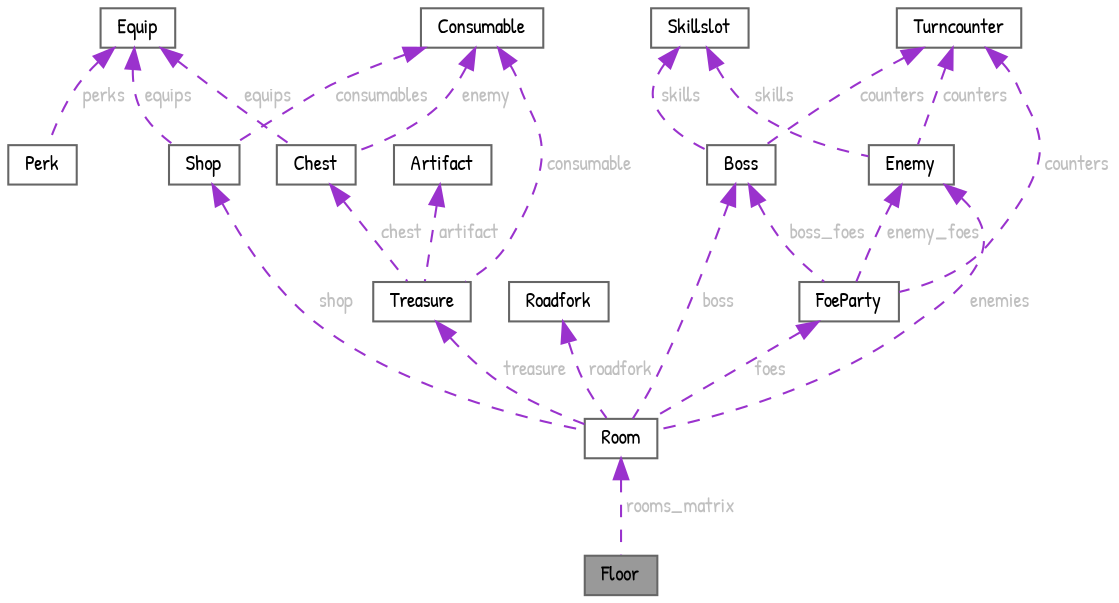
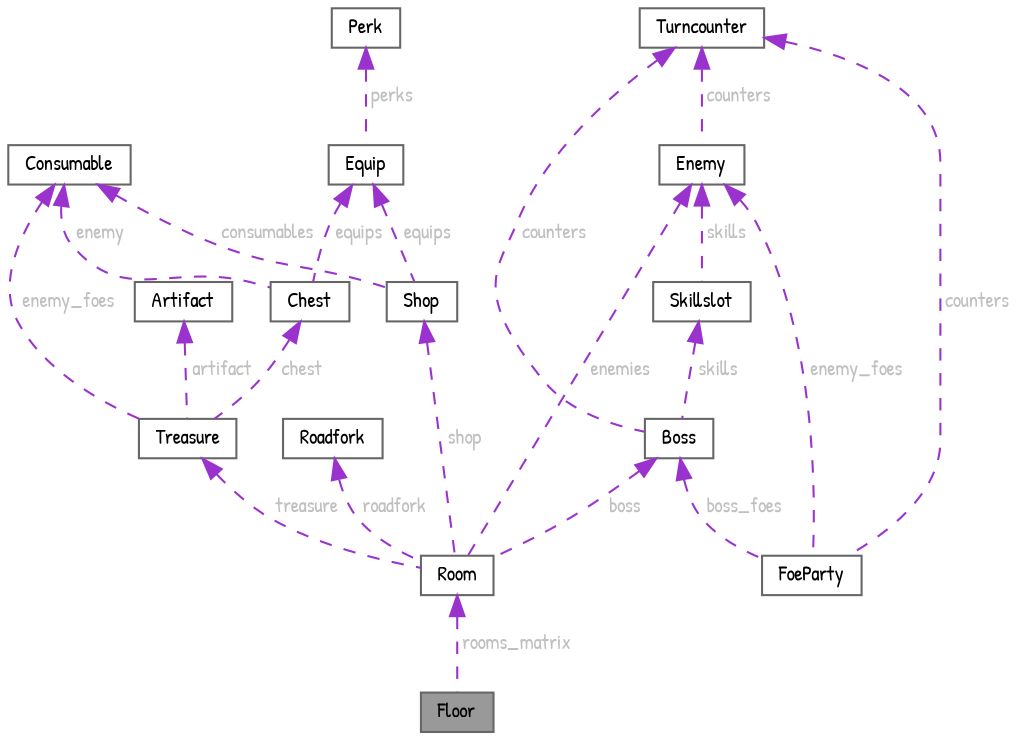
(68, 100) -> (366, 107)
(770, 122) -> (702, 244)
(587, 165) -> (66, 302)
(726, 375) -> none
